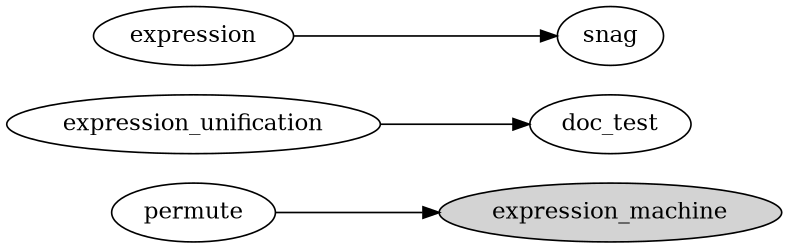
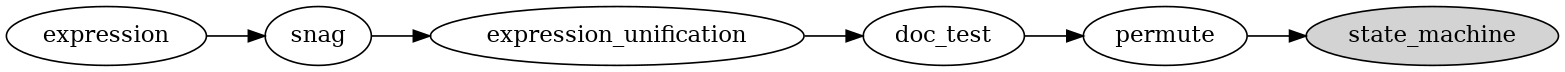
none -> (392, 36)
none -> (1046, 36)
(610, 213) -> (1432, 36)
